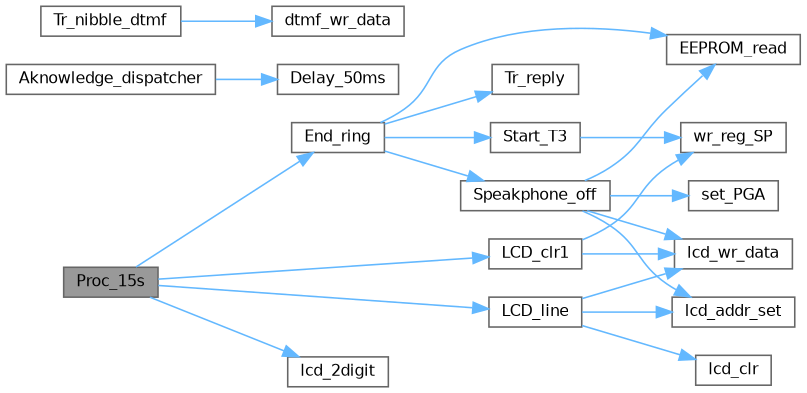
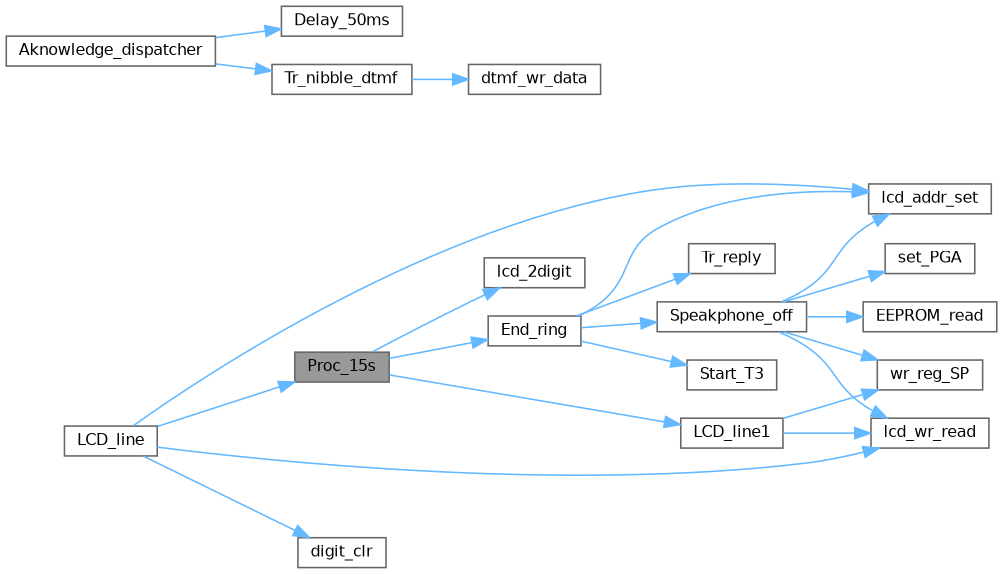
(500, 37) -> (694, 213)
none -> (236, 66)
(622, 138) -> (823, 343)
(535, 254) -> (732, 433)
(733, 254) -> (930, 433)
(315, 297) -> (218, 407)
(733, 370) -> (342, 553)
